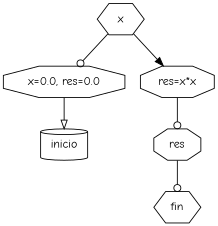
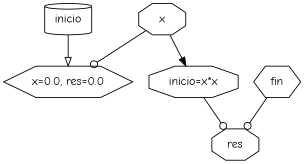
(121, 19) -> (162, 19)
(64, 82) -> (68, 82)
(177, 82) -> (194, 82)
(64, 109) -> (68, 46)
(177, 172) -> (258, 110)
